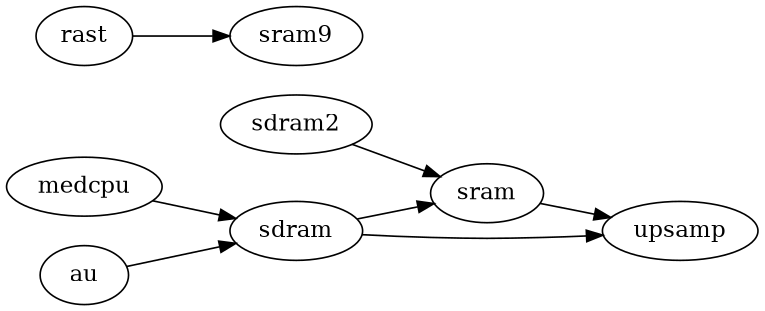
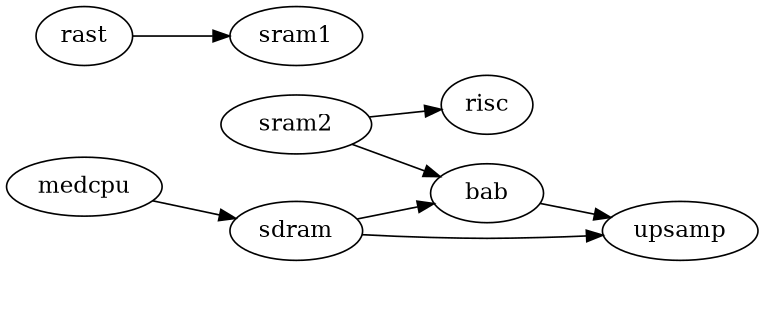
(296, 36) -> (296, 36)
none -> (487, 105)
(296, 124) -> (296, 124)
(487, 193) -> (487, 193)
(84, 275) -> none
